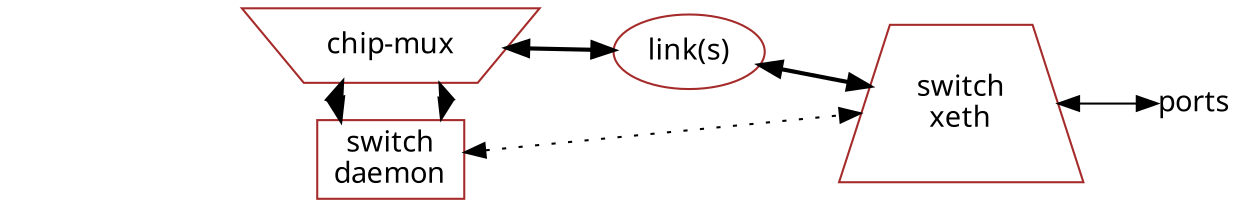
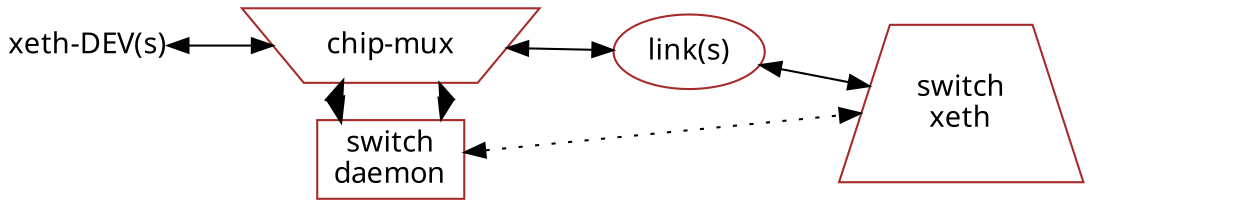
none -> (88, 46)
(560, 49) -> (560, 49)
(815, 76) -> (815, 76)
(1194, 104) -> none
